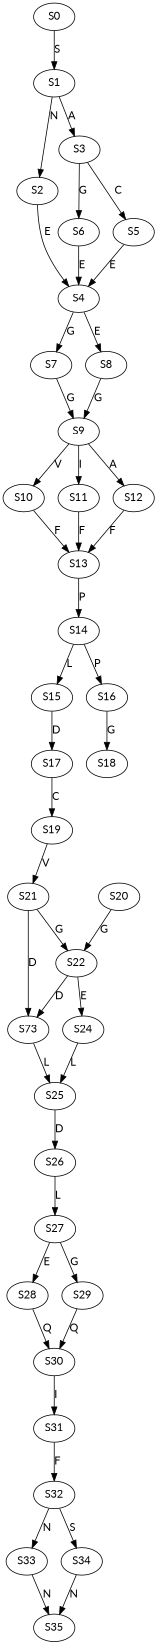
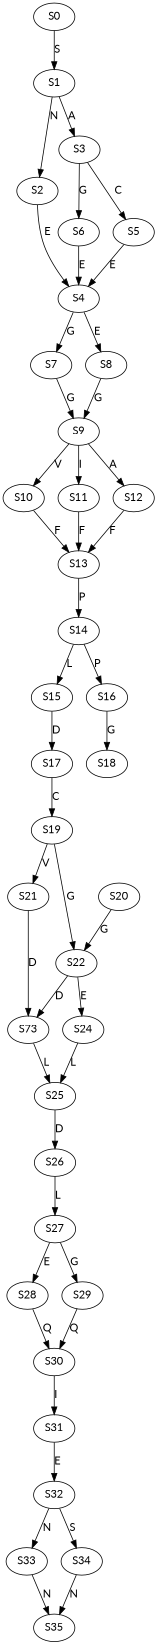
(50, 927) -> (63, 893)
(58, 1462) -> (58, 1462)
